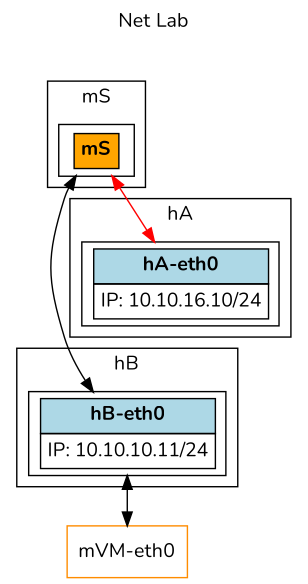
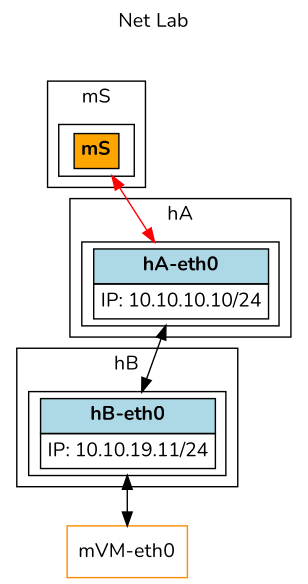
(52, 286) -> (154, 359)
(181, 301) -> (181, 301)
(128, 450) -> (128, 450)
